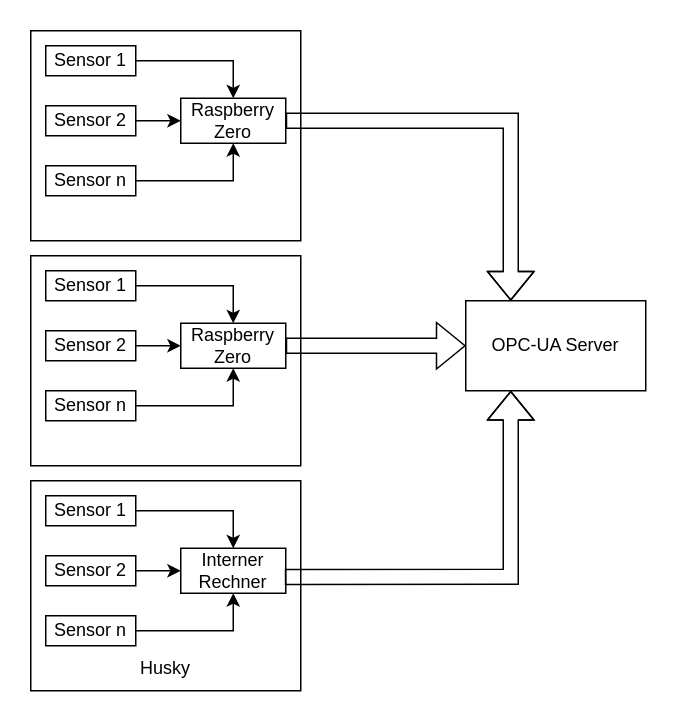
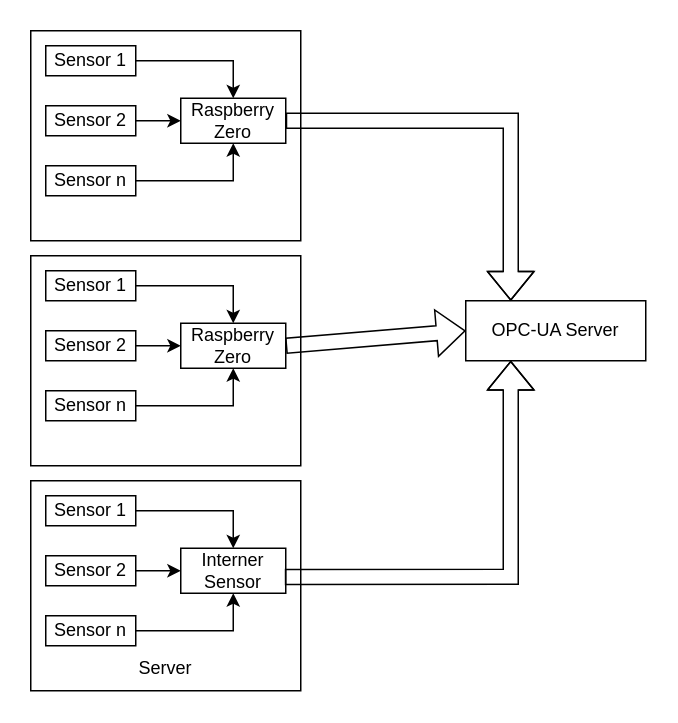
(556, 346) -> (556, 331)
(233, 571) -> (233, 571)
(166, 668) -> (166, 668)
